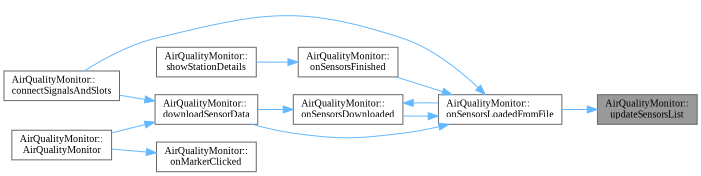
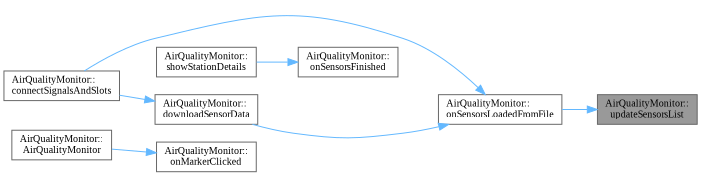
(419, 84) -> none
(348, 109) -> none
(128, 129) -> none
